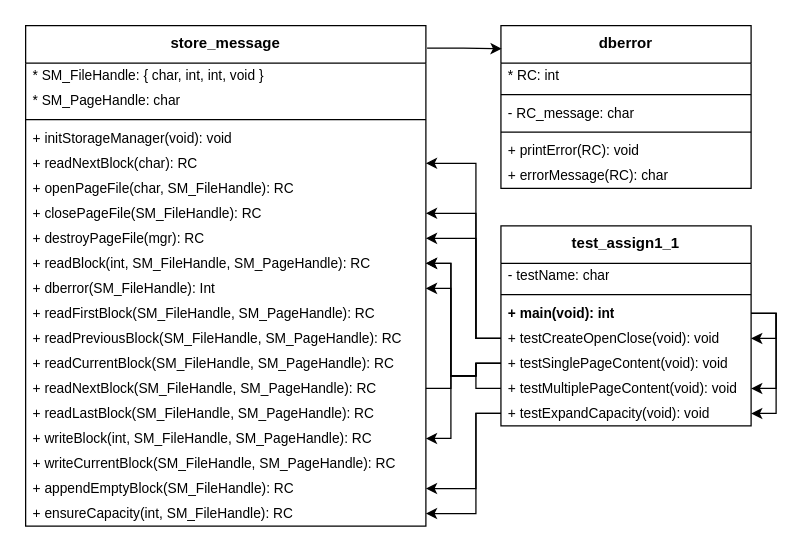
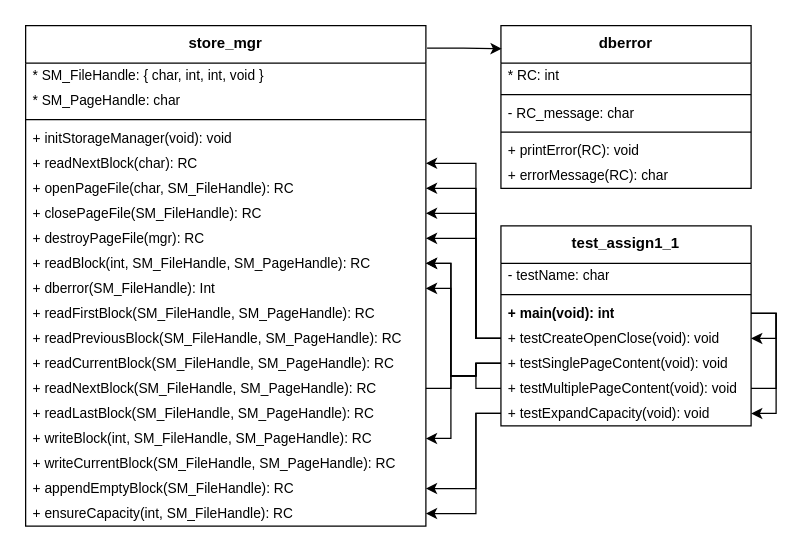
(226, 43) -> (226, 43)
none -> (453, 188)
(761, 388) -> (757, 388)
